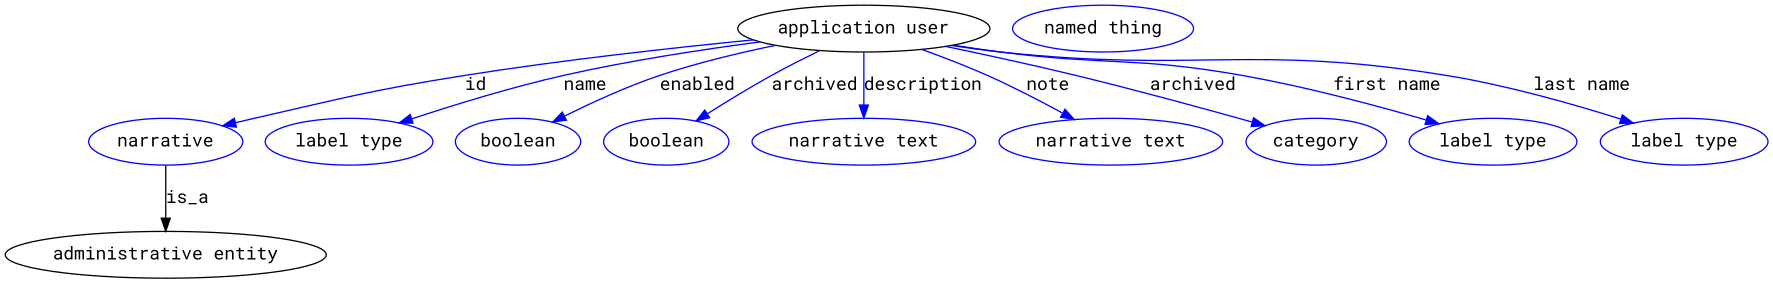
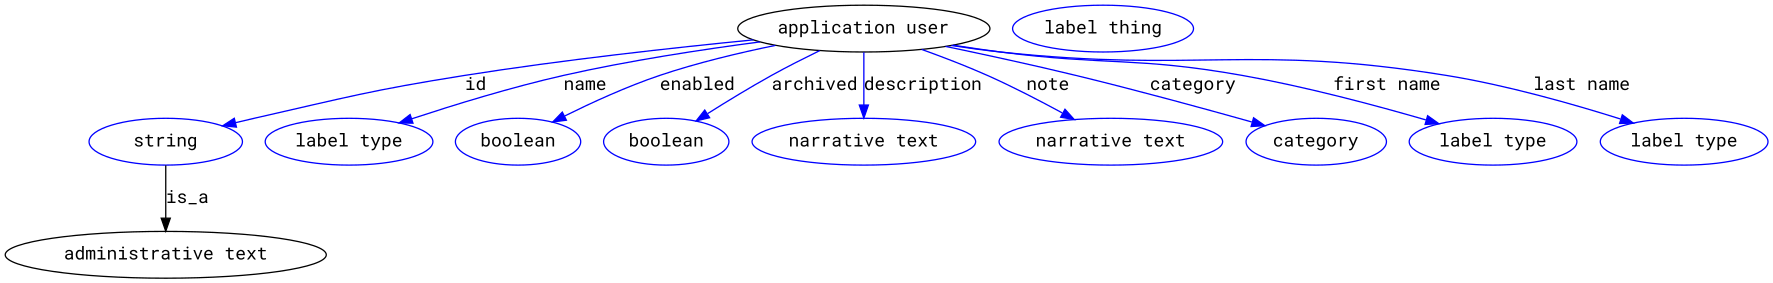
(1103, 29) -> (1103, 29)
(1193, 85) -> (1193, 85)
(166, 142) -> (166, 142)
(166, 255) -> (166, 255)
